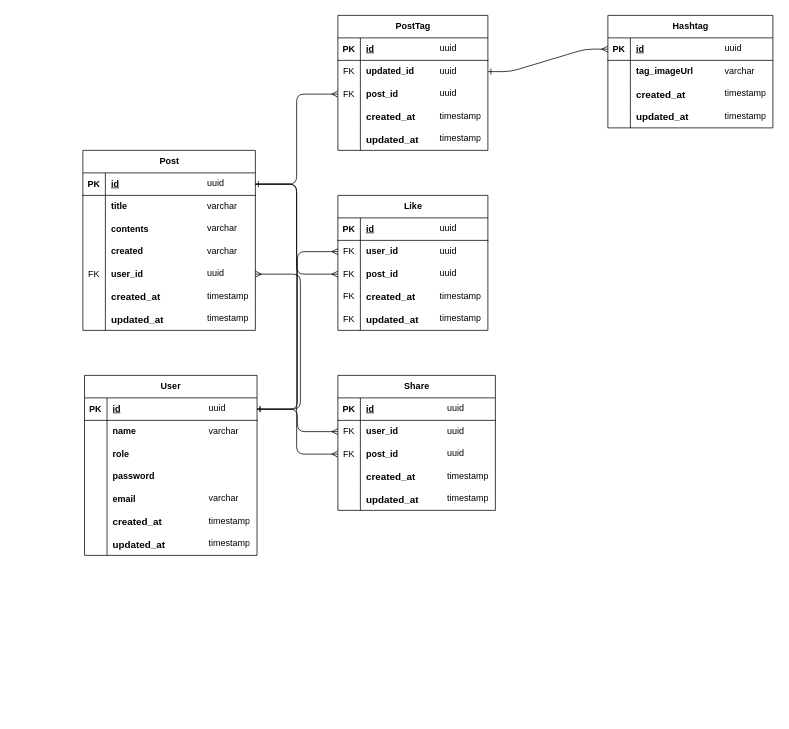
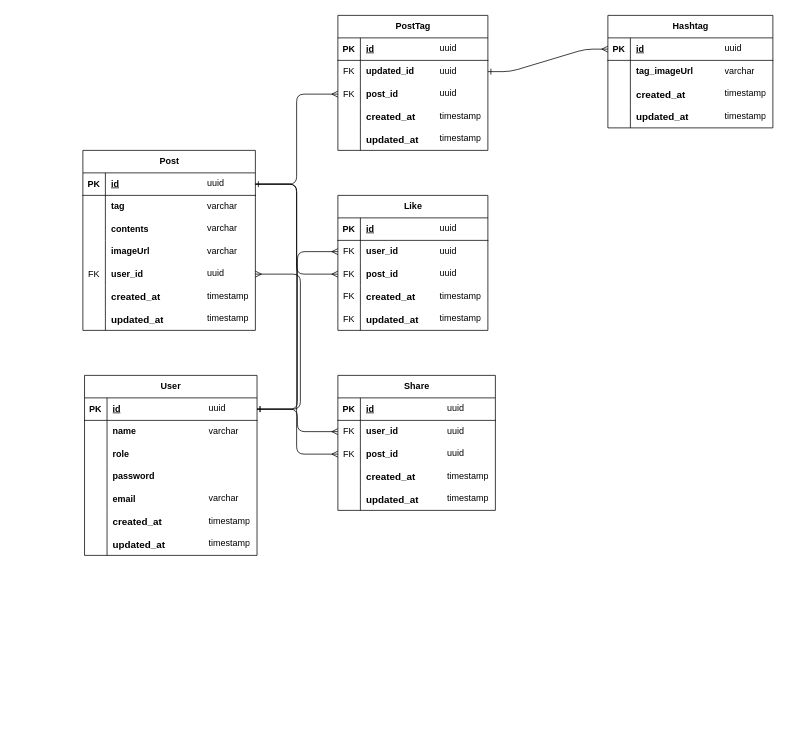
(122, 207) -> (119, 207)
(129, 252) -> (129, 252)
